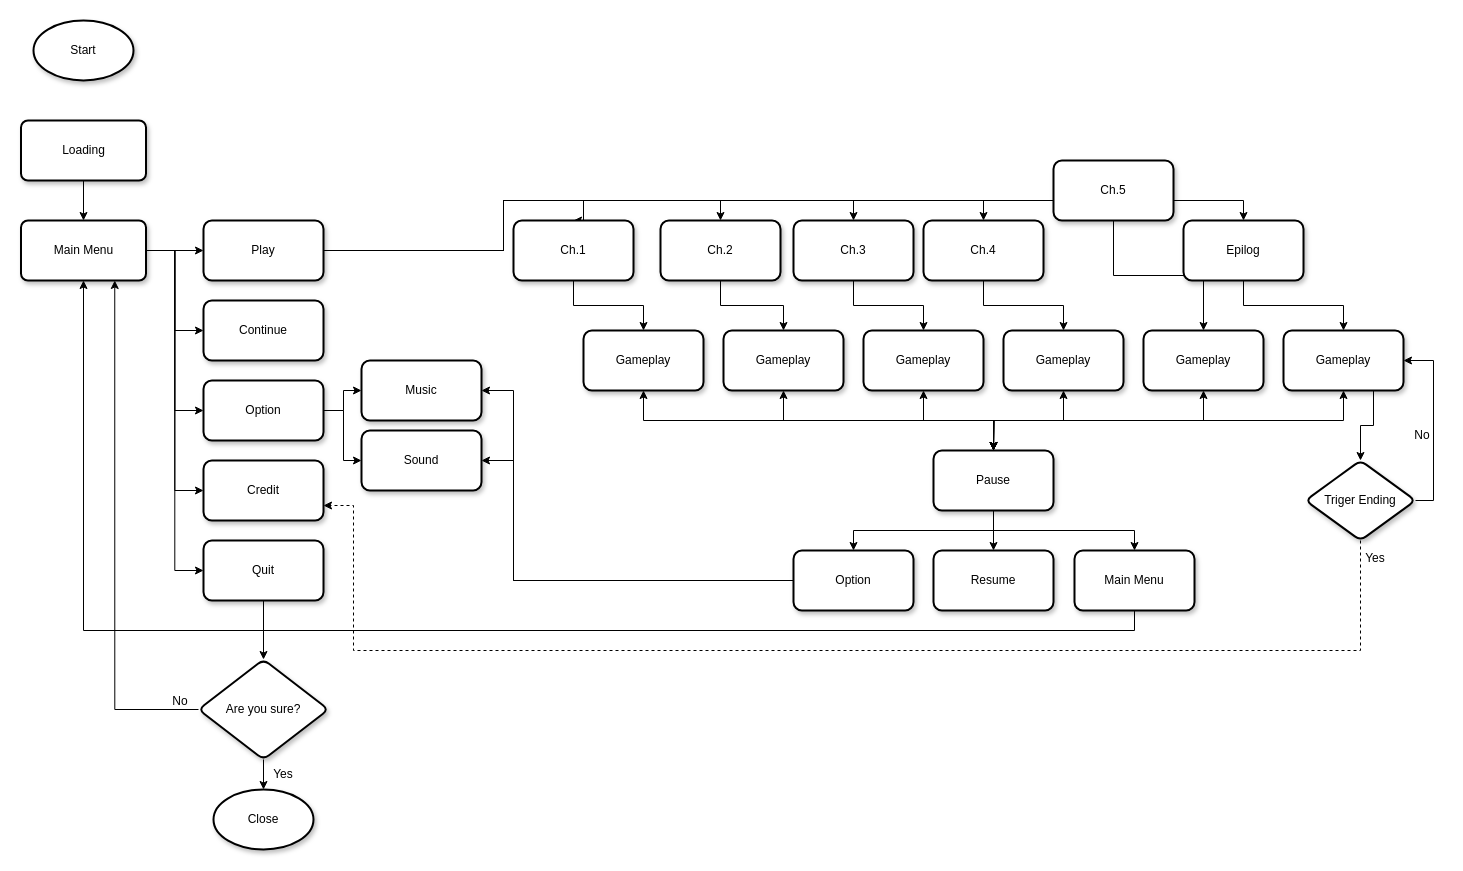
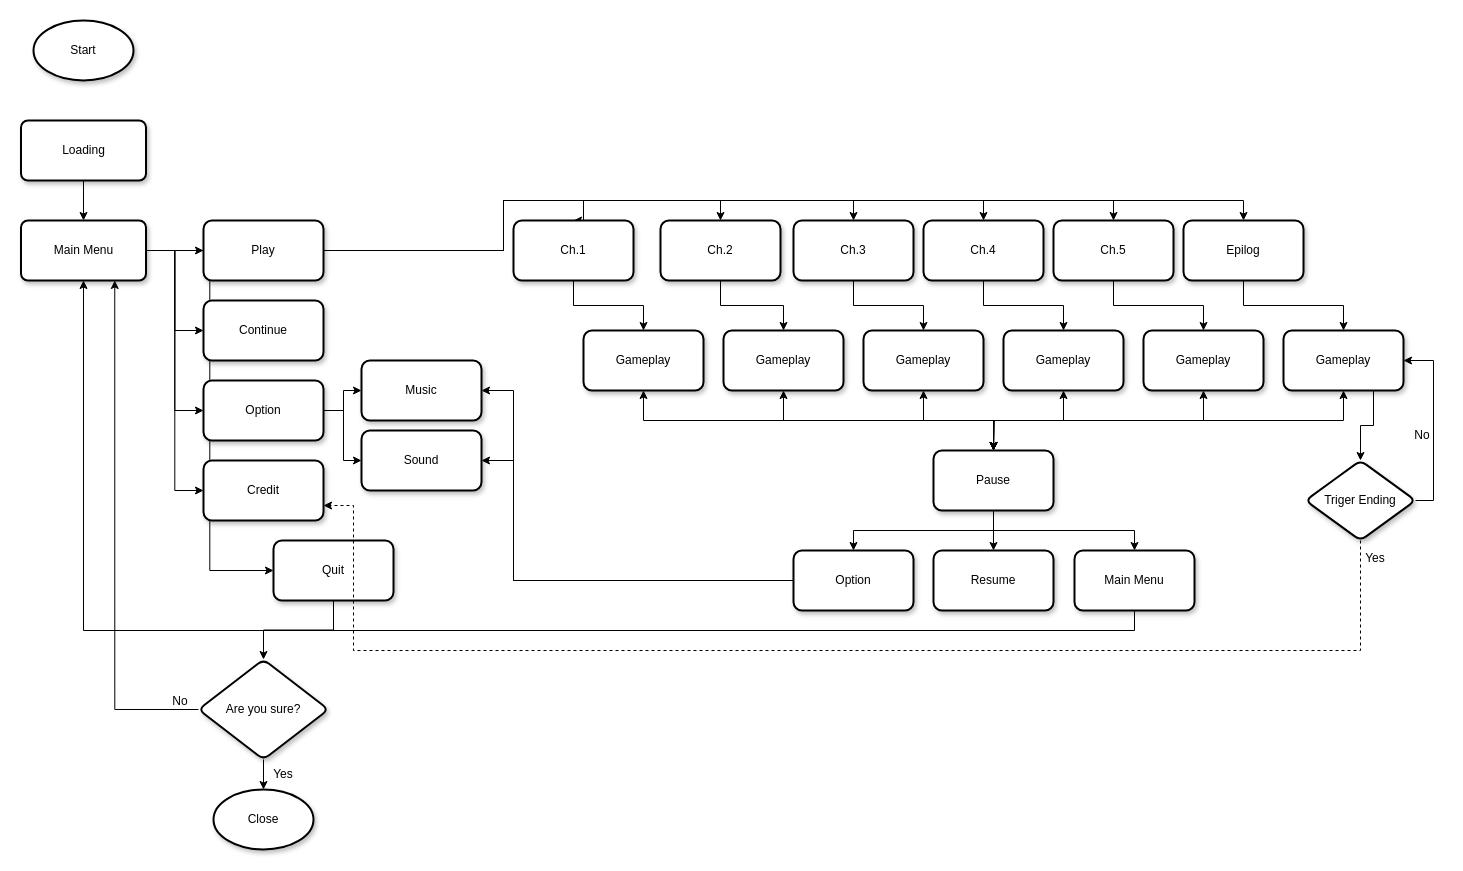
(1114, 191) -> (1114, 251)
(264, 571) -> (334, 571)
